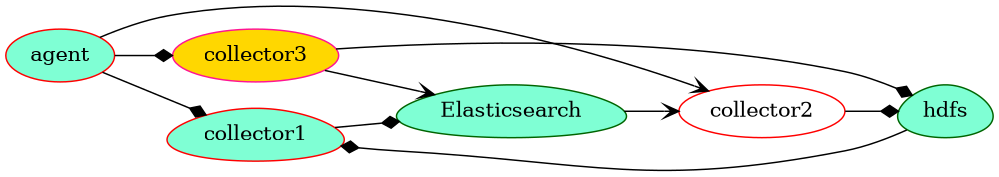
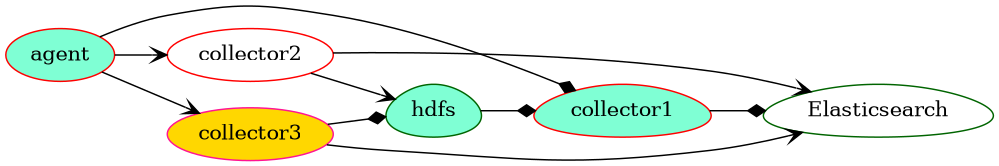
(135, 56) -> (144, 90)
(511, 111) -> (878, 111)
(644, 111) -> (566, 58)
(863, 111) -> (346, 84)
